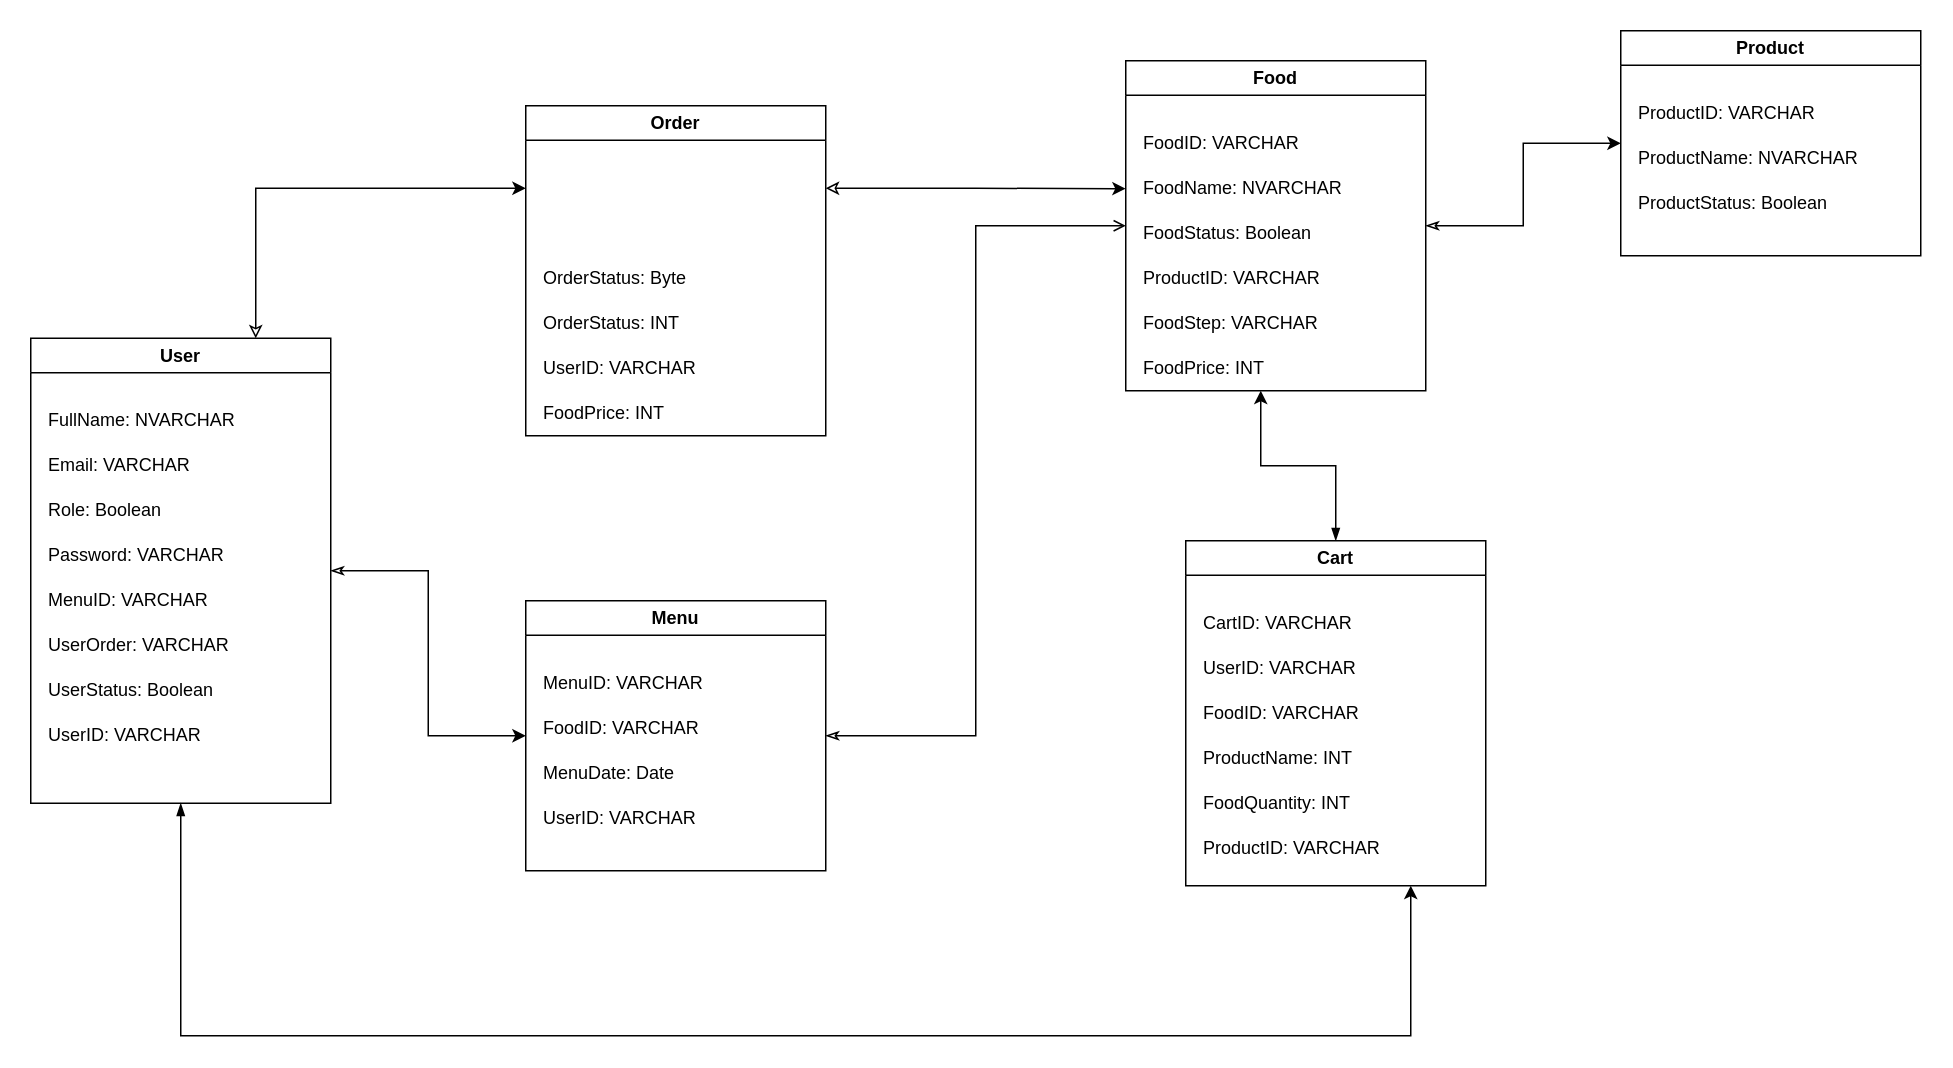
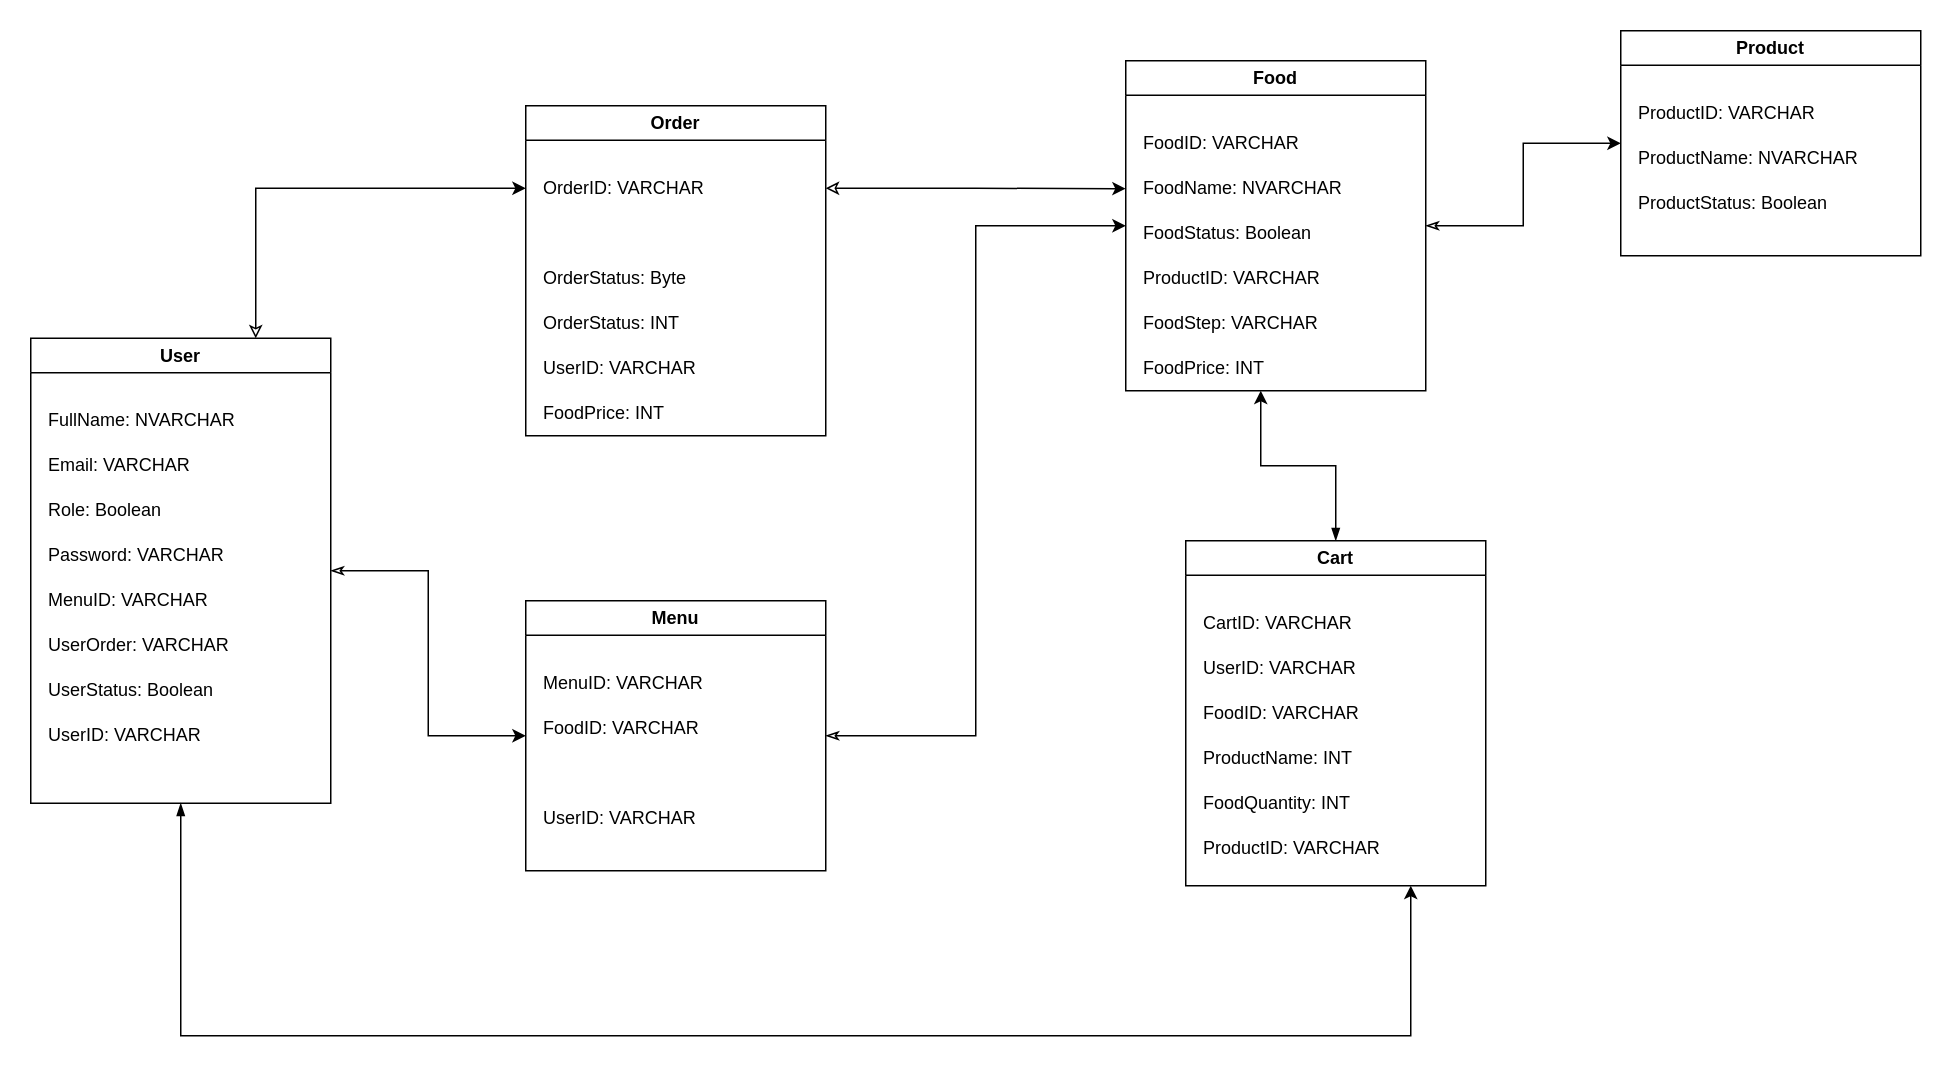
none -> (661, 188)
(1116, 226) -> (1114, 226)
(661, 773) -> none
